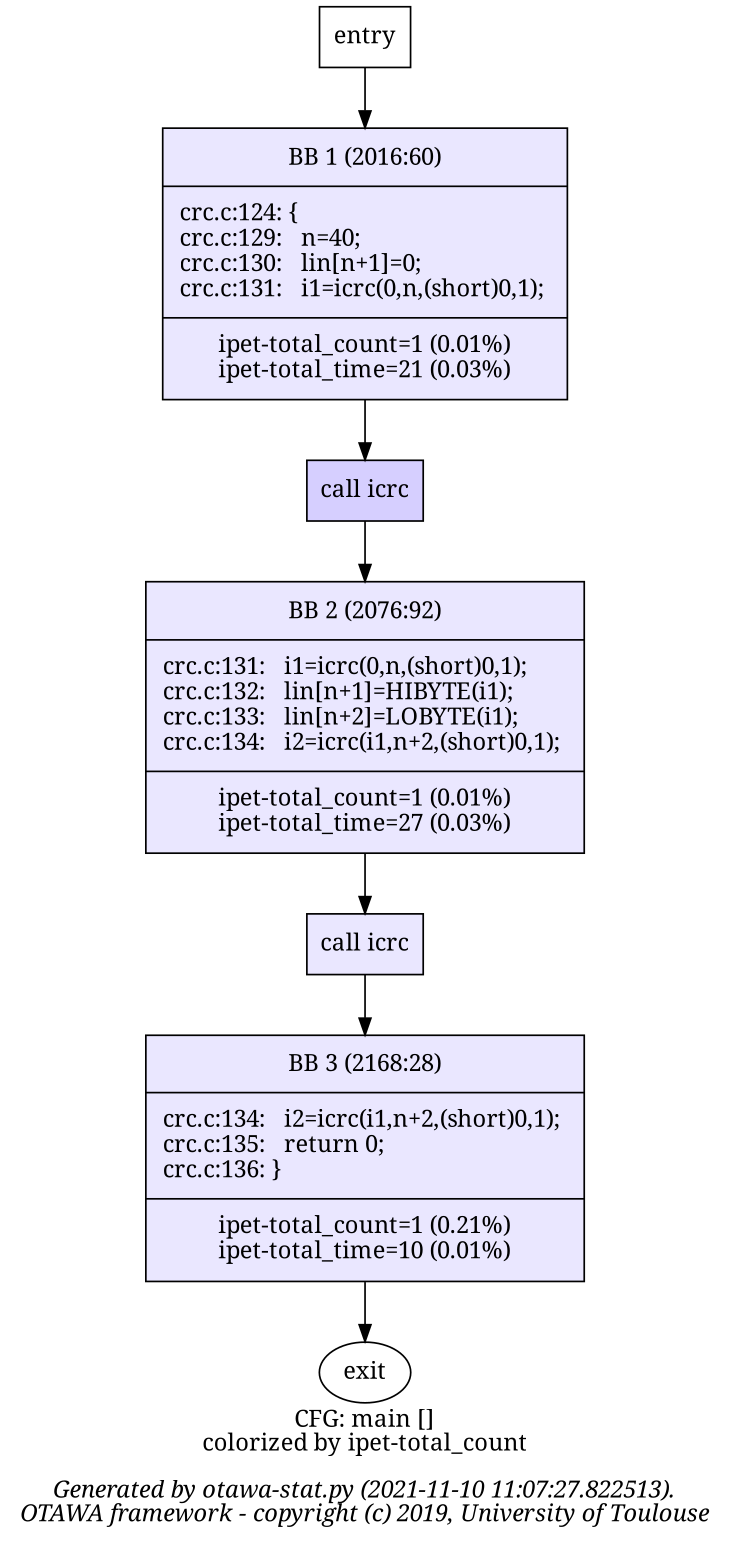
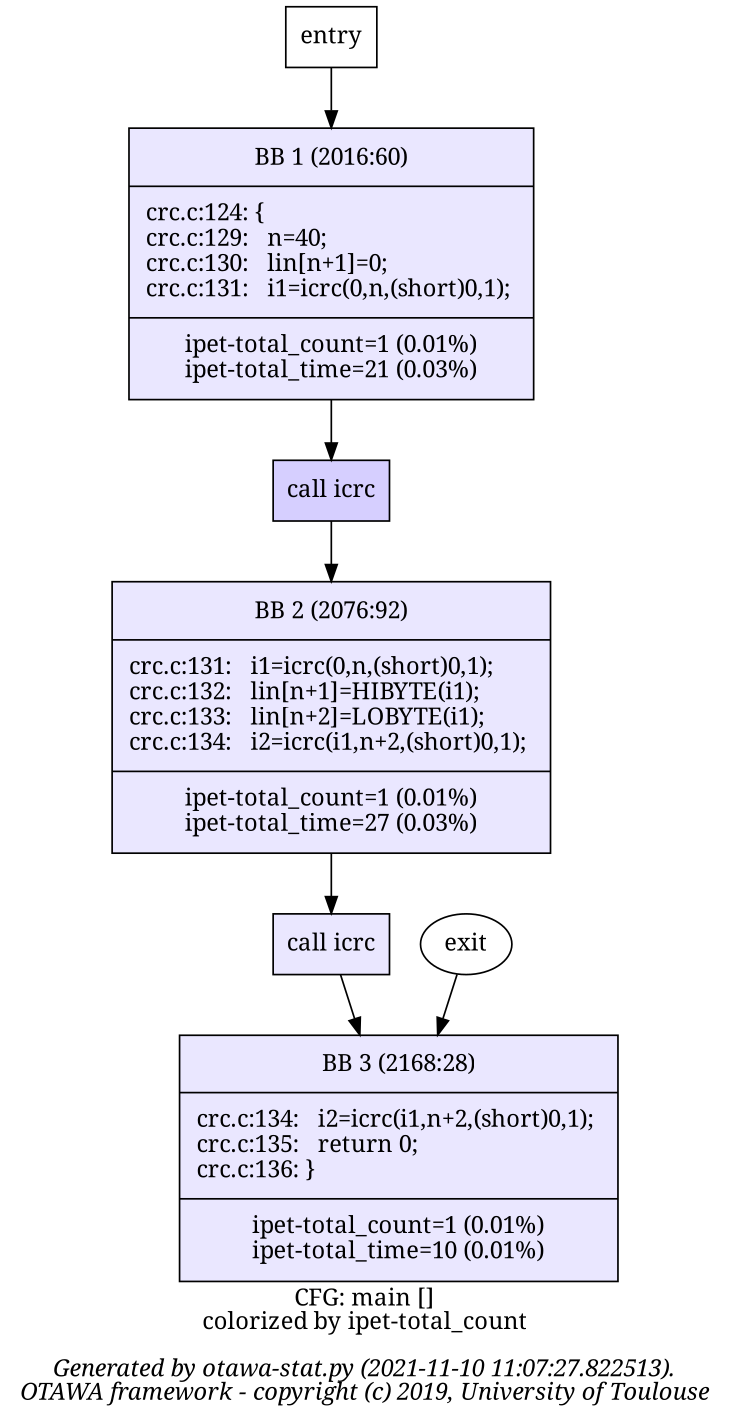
(365, 1226) -> (399, 1226)
(365, 1303) -> (450, 997)
